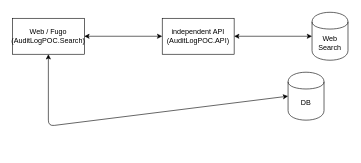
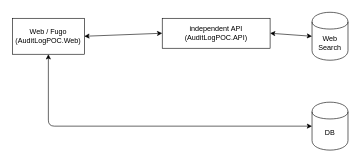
(48, 36) -> (48, 36)
(198, 36) -> (216, 33)
(306, 96) -> (330, 126)
